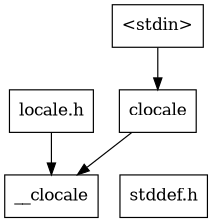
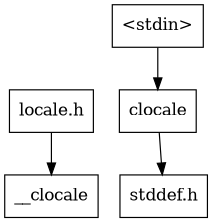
(109, 150) -> (160, 148)
